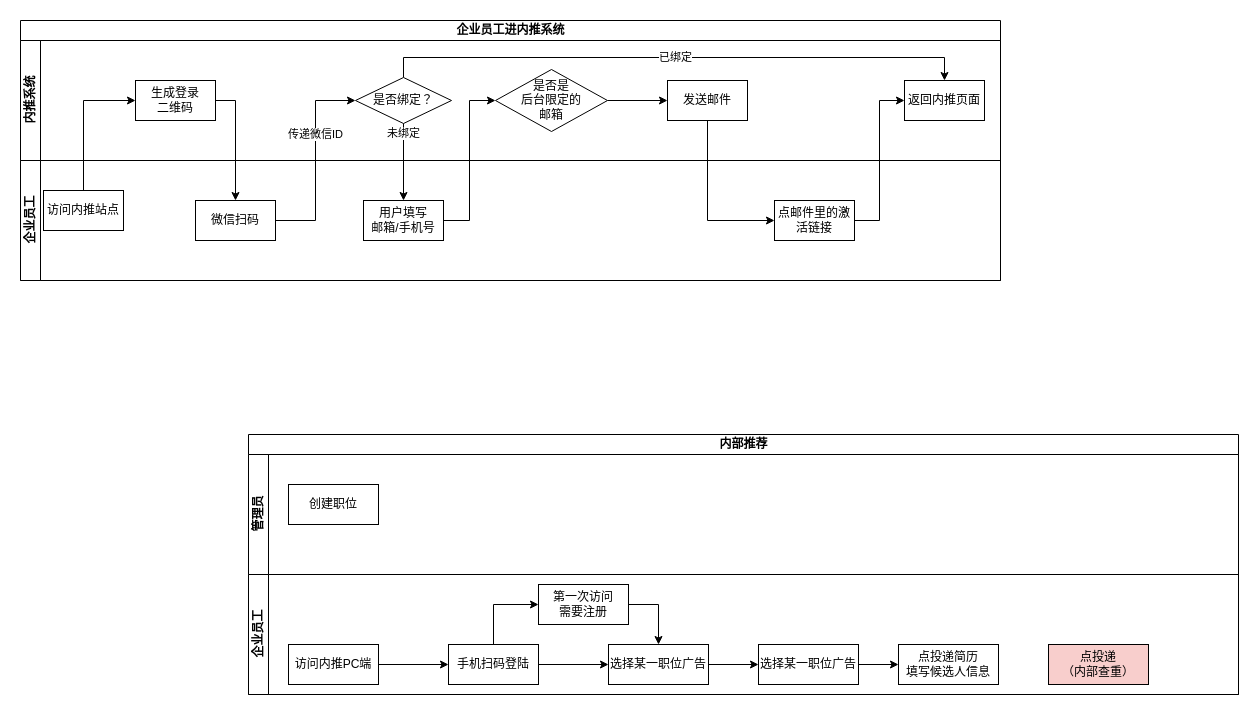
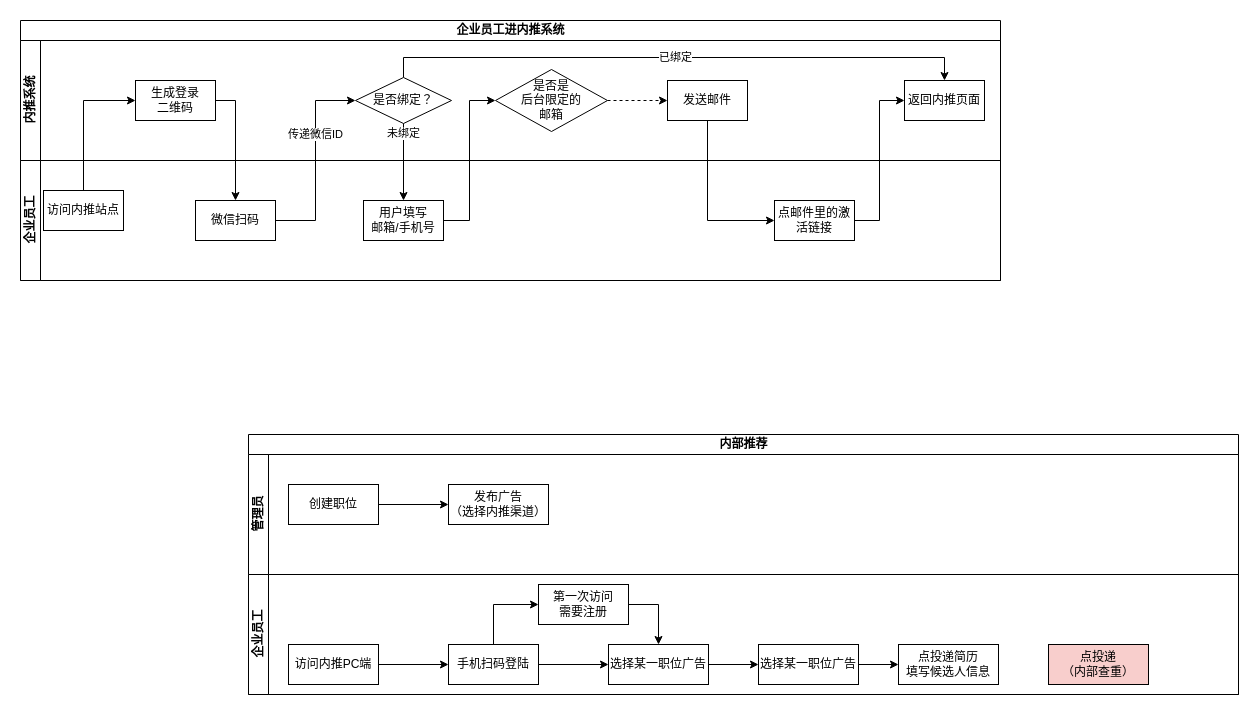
(634, 101) -> (634, 101)
none -> (410, 505)
none -> (499, 505)
